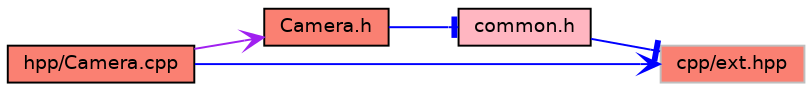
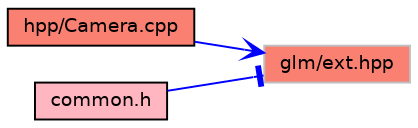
(326, 27) -> none
(733, 64) -> (337, 64)
